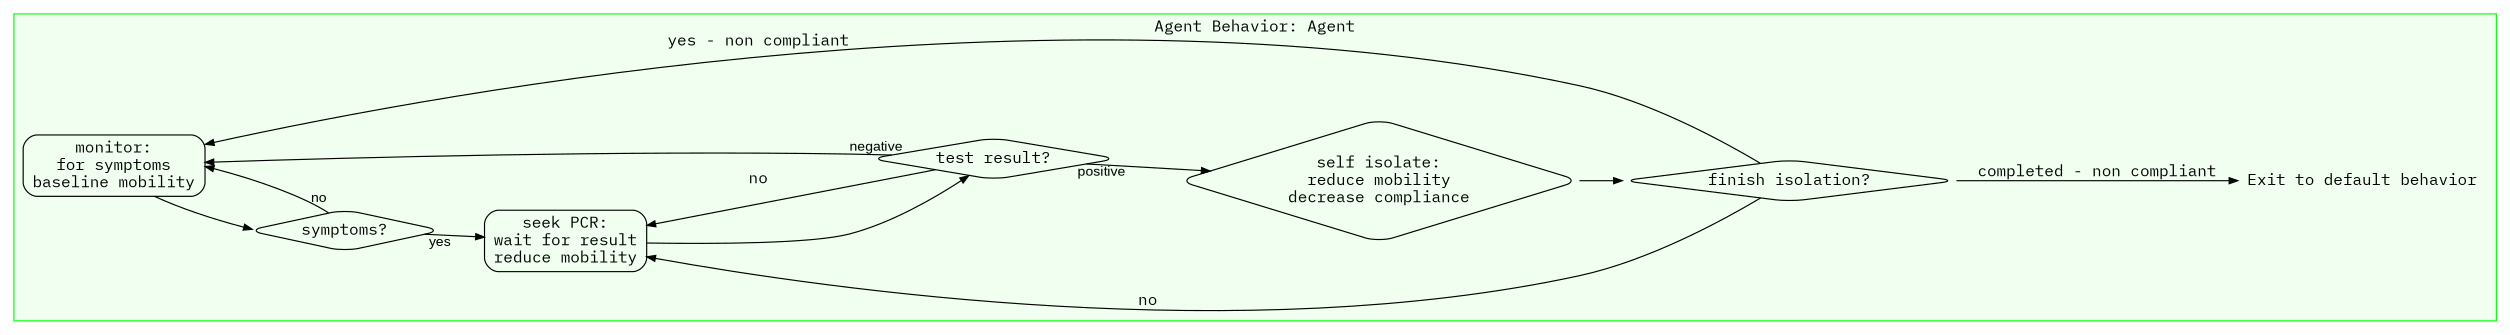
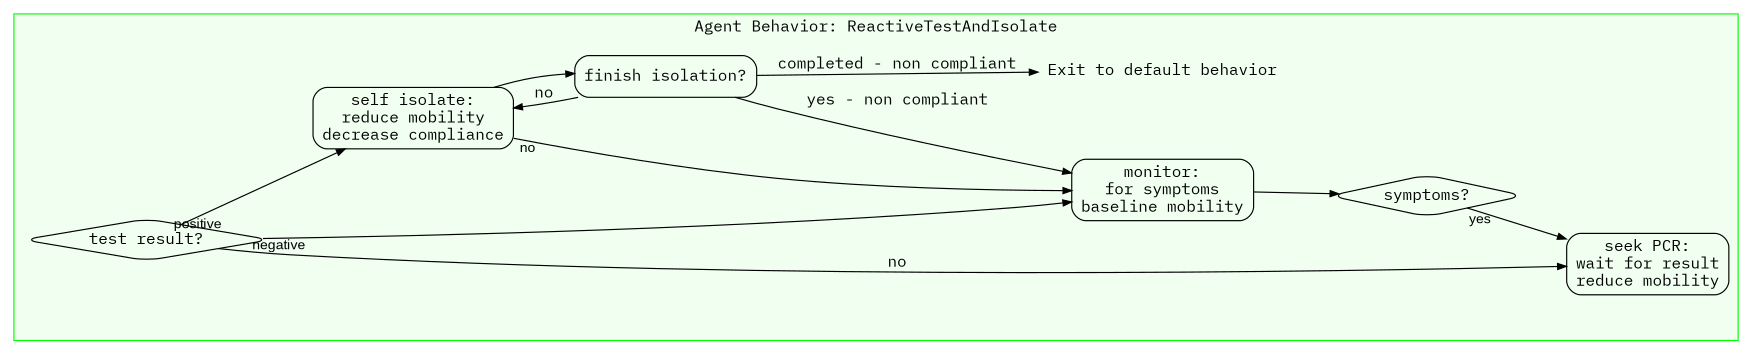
(1255, 27) -> (876, 27)
(1379, 181) -> (413, 118)
(1789, 181) -> (666, 76)
(273, 187) -> (787, 179)
(810, 240) -> none
(1216, 310) -> (550, 103)
